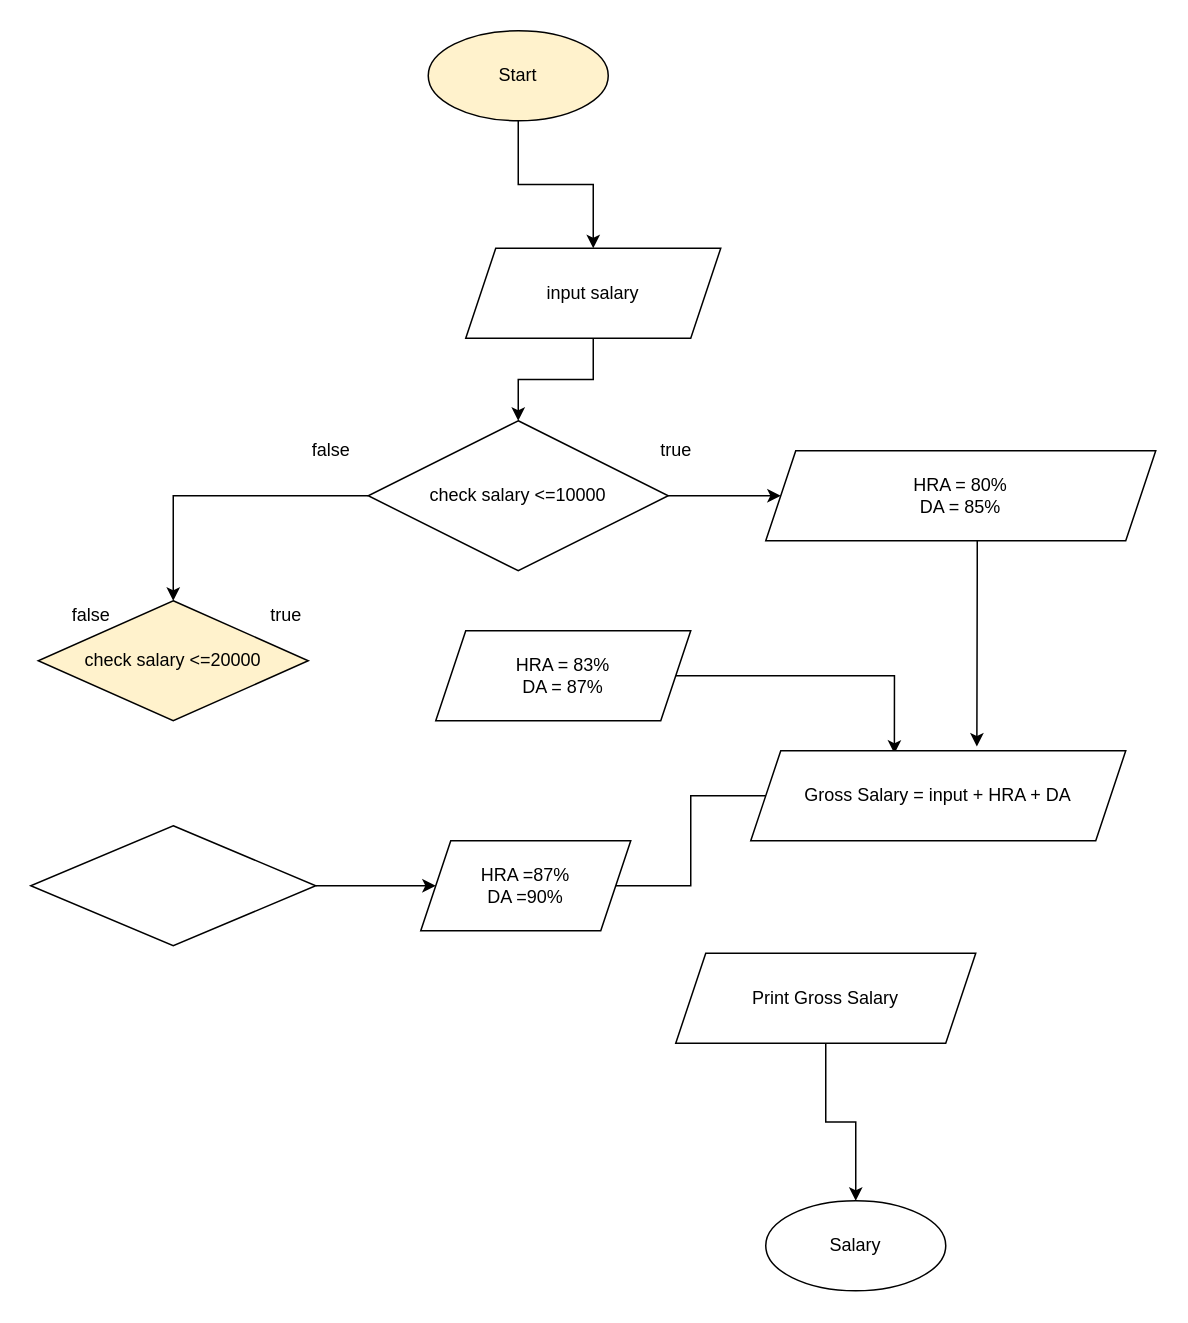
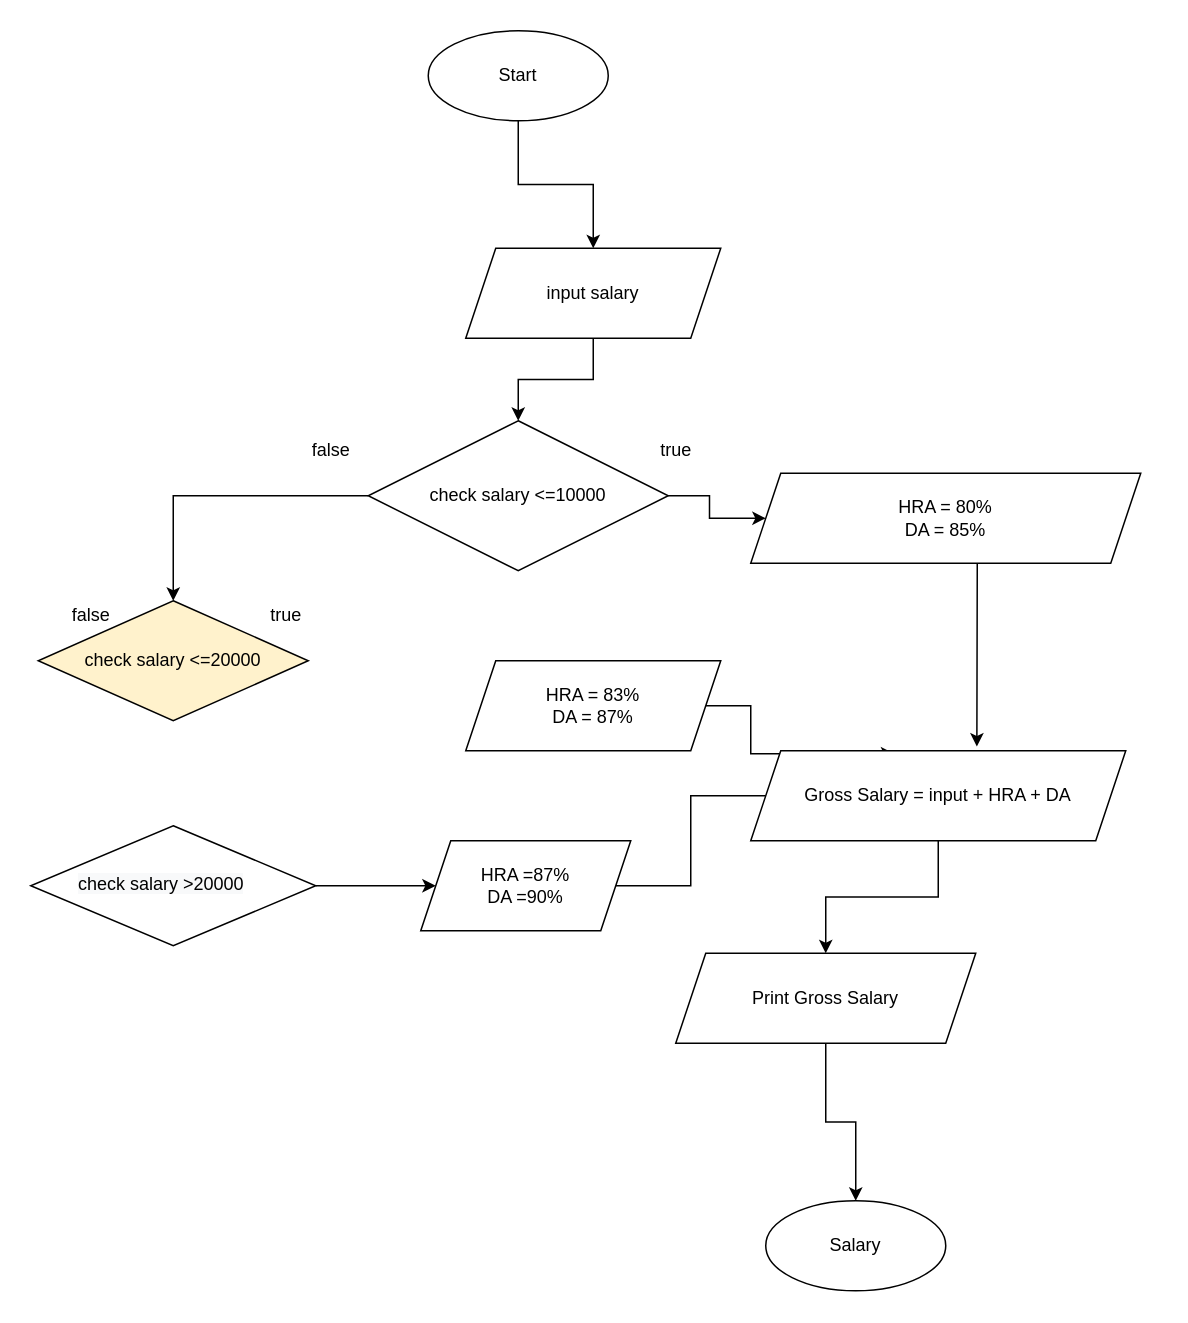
(518, 76) -> (518, 76)
(961, 496) -> (946, 518)
(563, 676) -> (593, 706)
none -> (181, 886)
none -> (887, 897)
